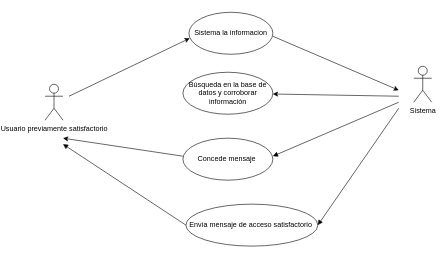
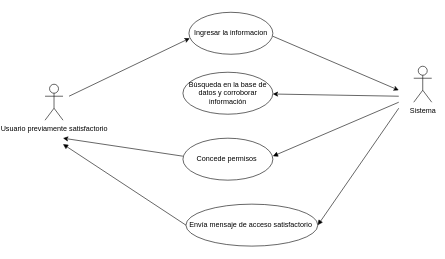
(231, 33) -> (231, 33)
(228, 159) -> (228, 159)
